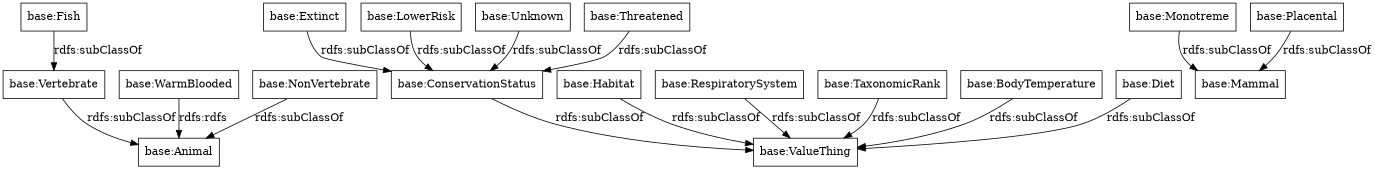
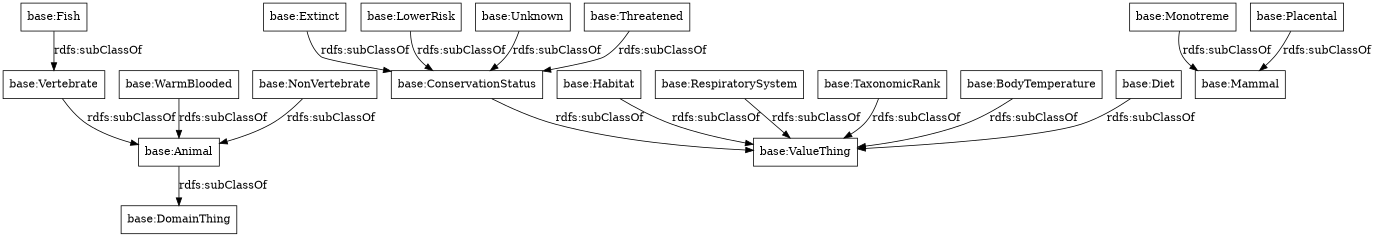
(203, 118) -> (223, 118)
none -> (179, 220)
